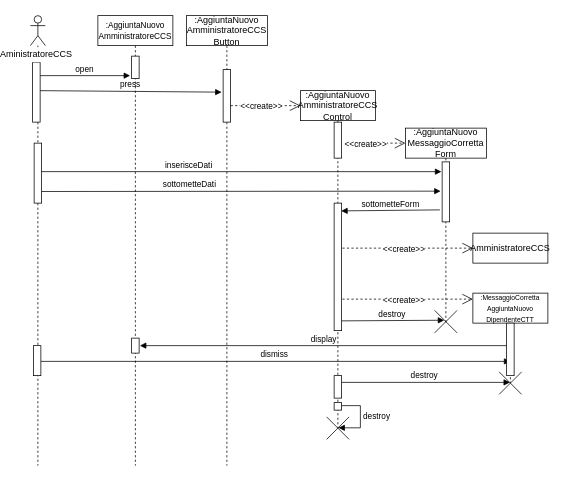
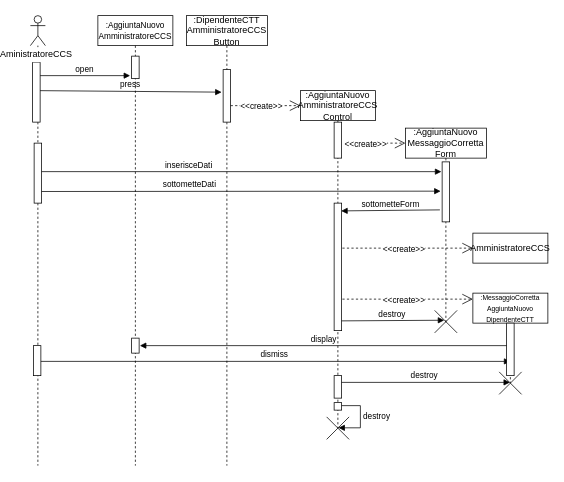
(227, 30) -> (227, 30)
